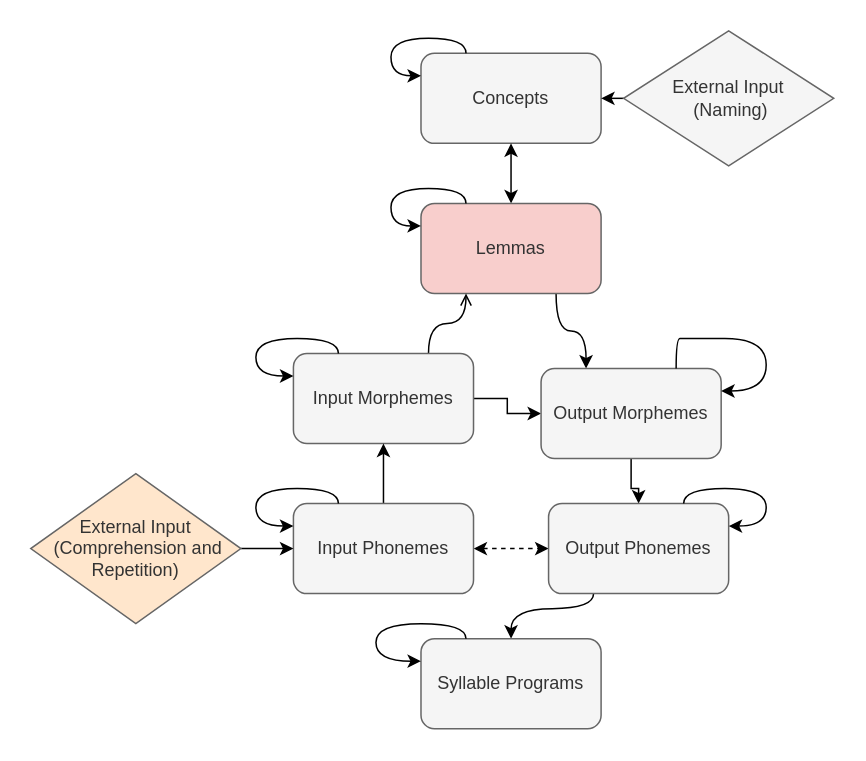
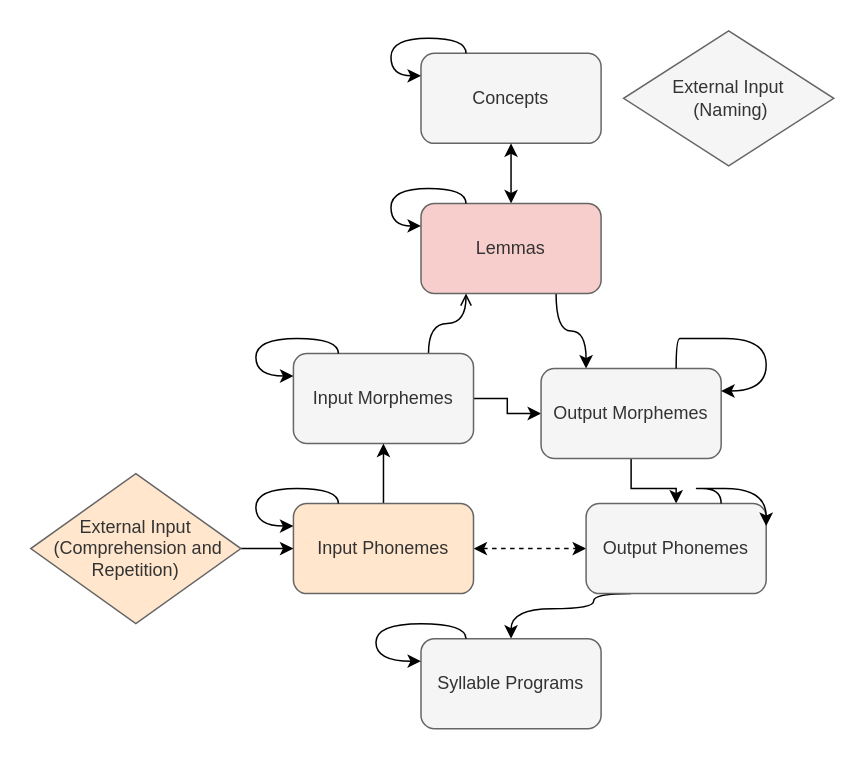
(617, 98) -> none
(383, 548) -> (383, 548)
(638, 548) -> (676, 548)
